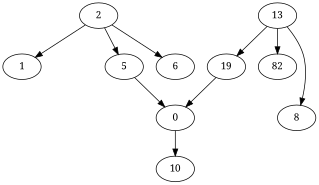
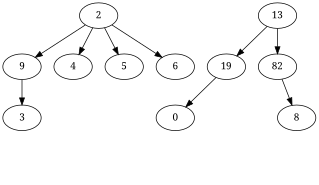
(305, 60) -> (286, 89)
(22, 67) -> (22, 67)
none -> (73, 67)
(147, 90) -> none
none -> (22, 118)
(175, 169) -> none
